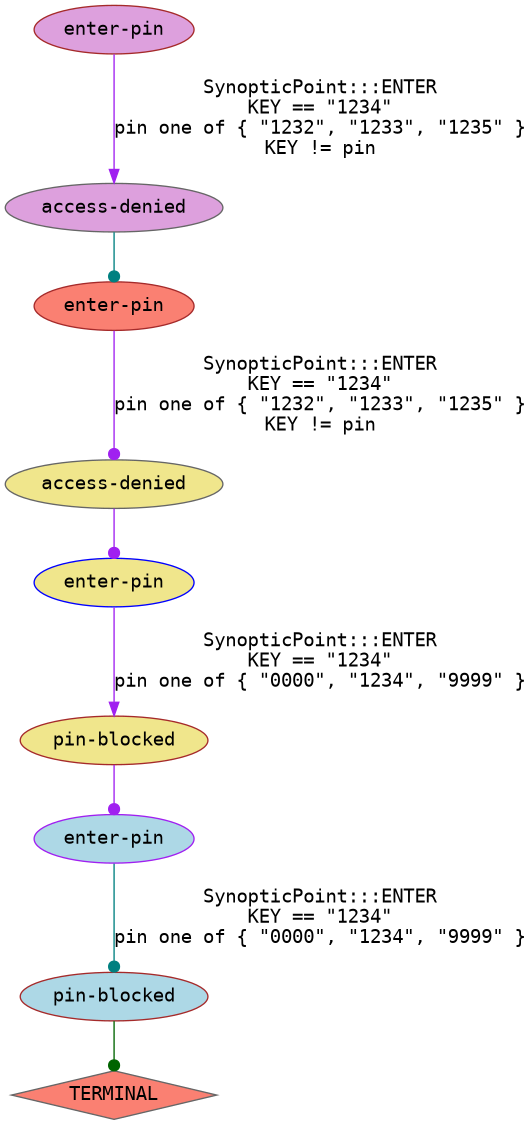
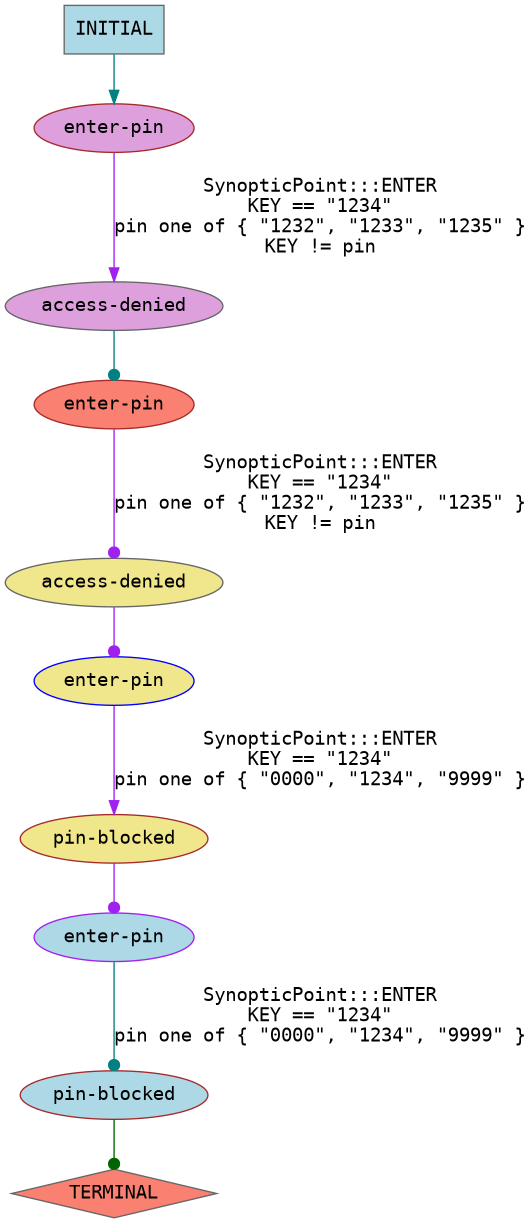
none -> (114, 30)
